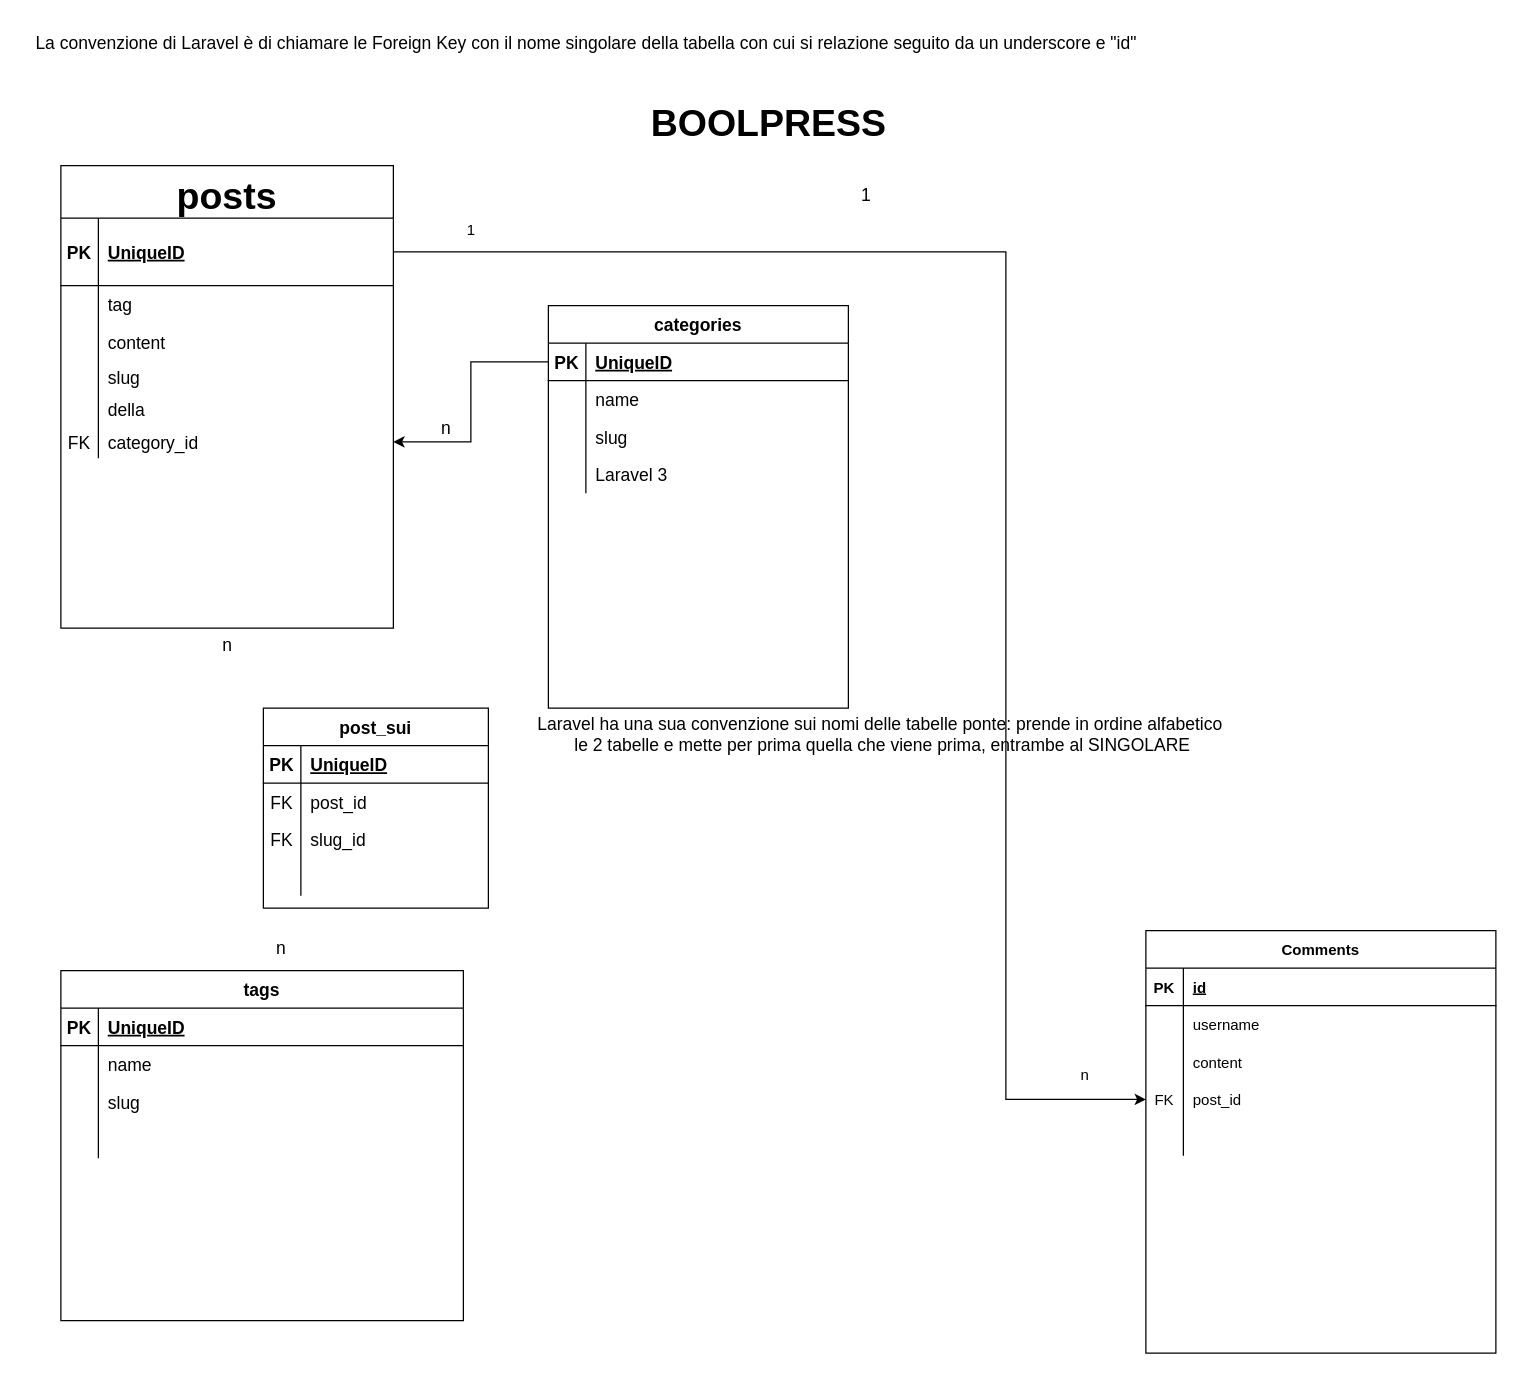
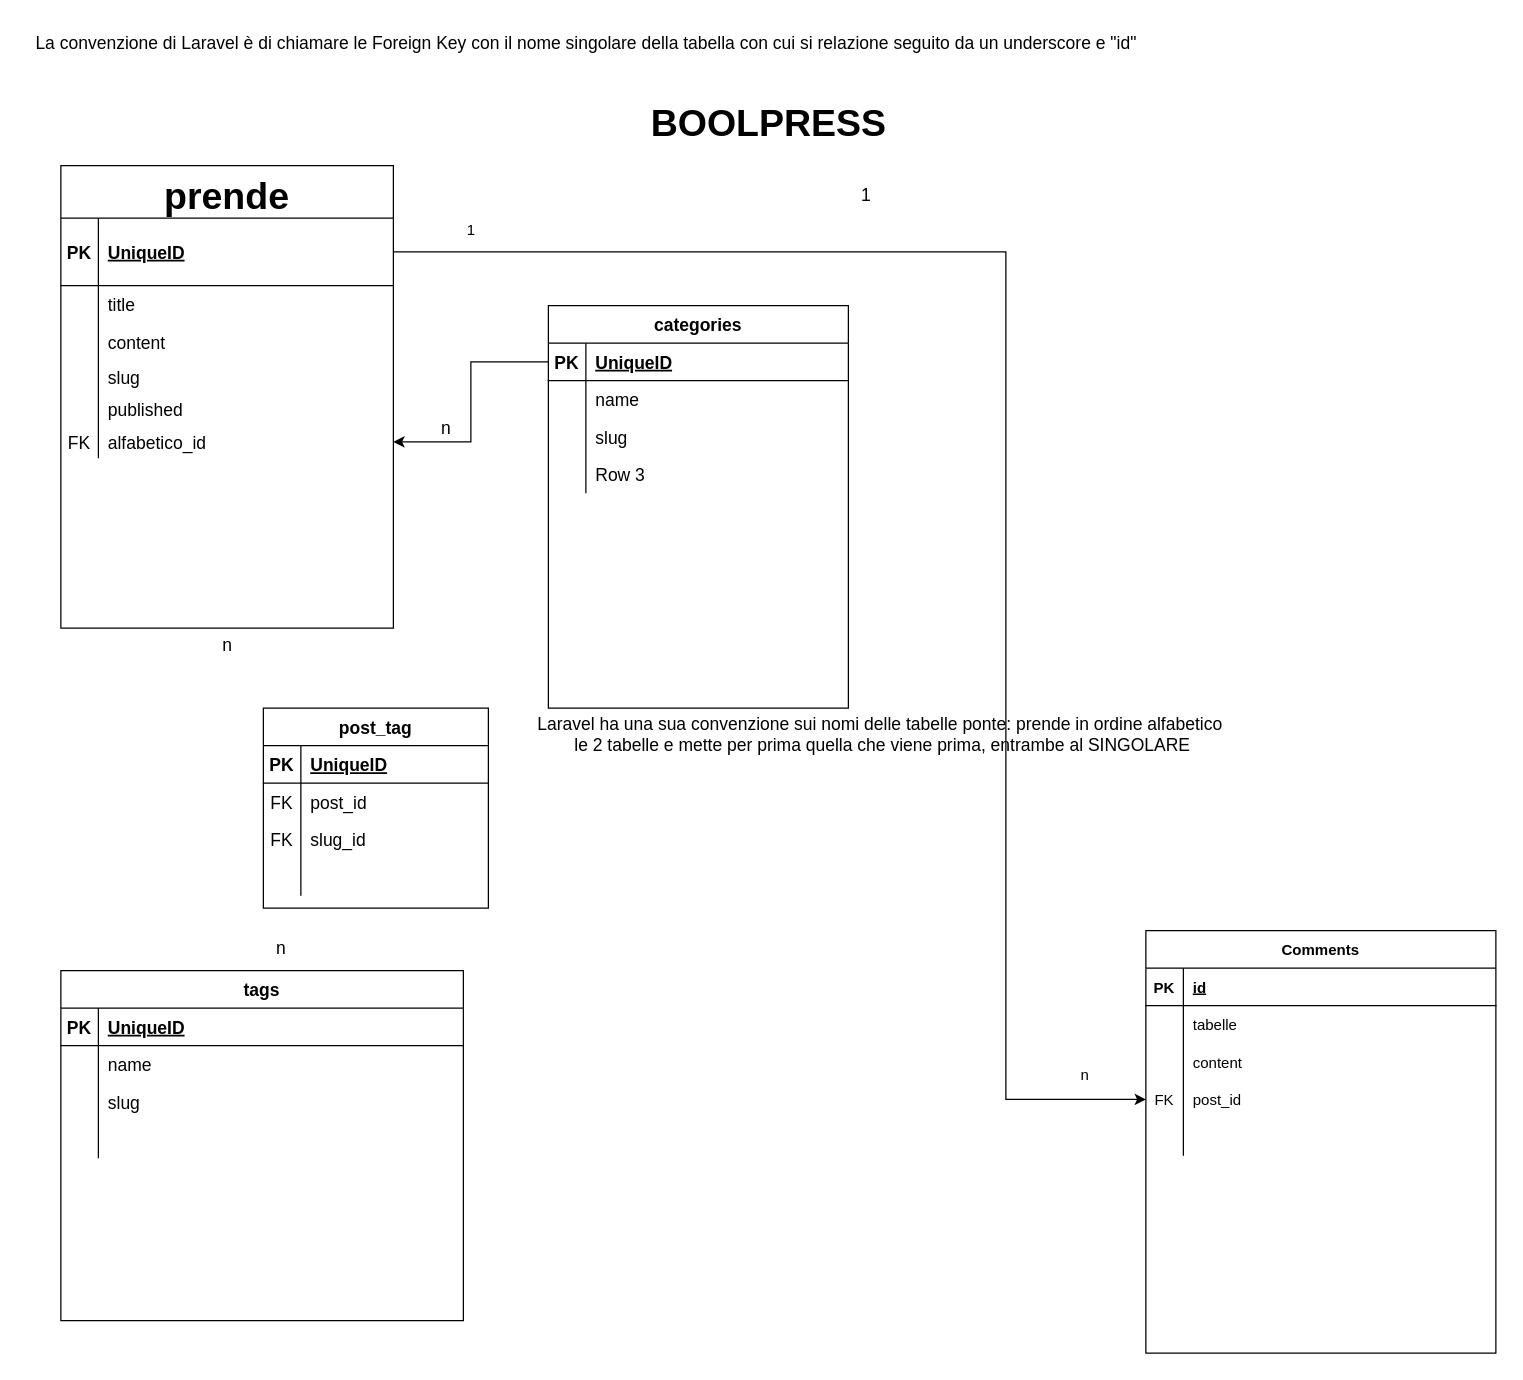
(226, 196) -> (226, 196)
(122, 305) -> (127, 305)
(127, 410) -> (147, 410)
(159, 443) -> (164, 443)
(635, 475) -> (617, 475)
(375, 728) -> (375, 728)
(1226, 1025) -> (1218, 1025)
